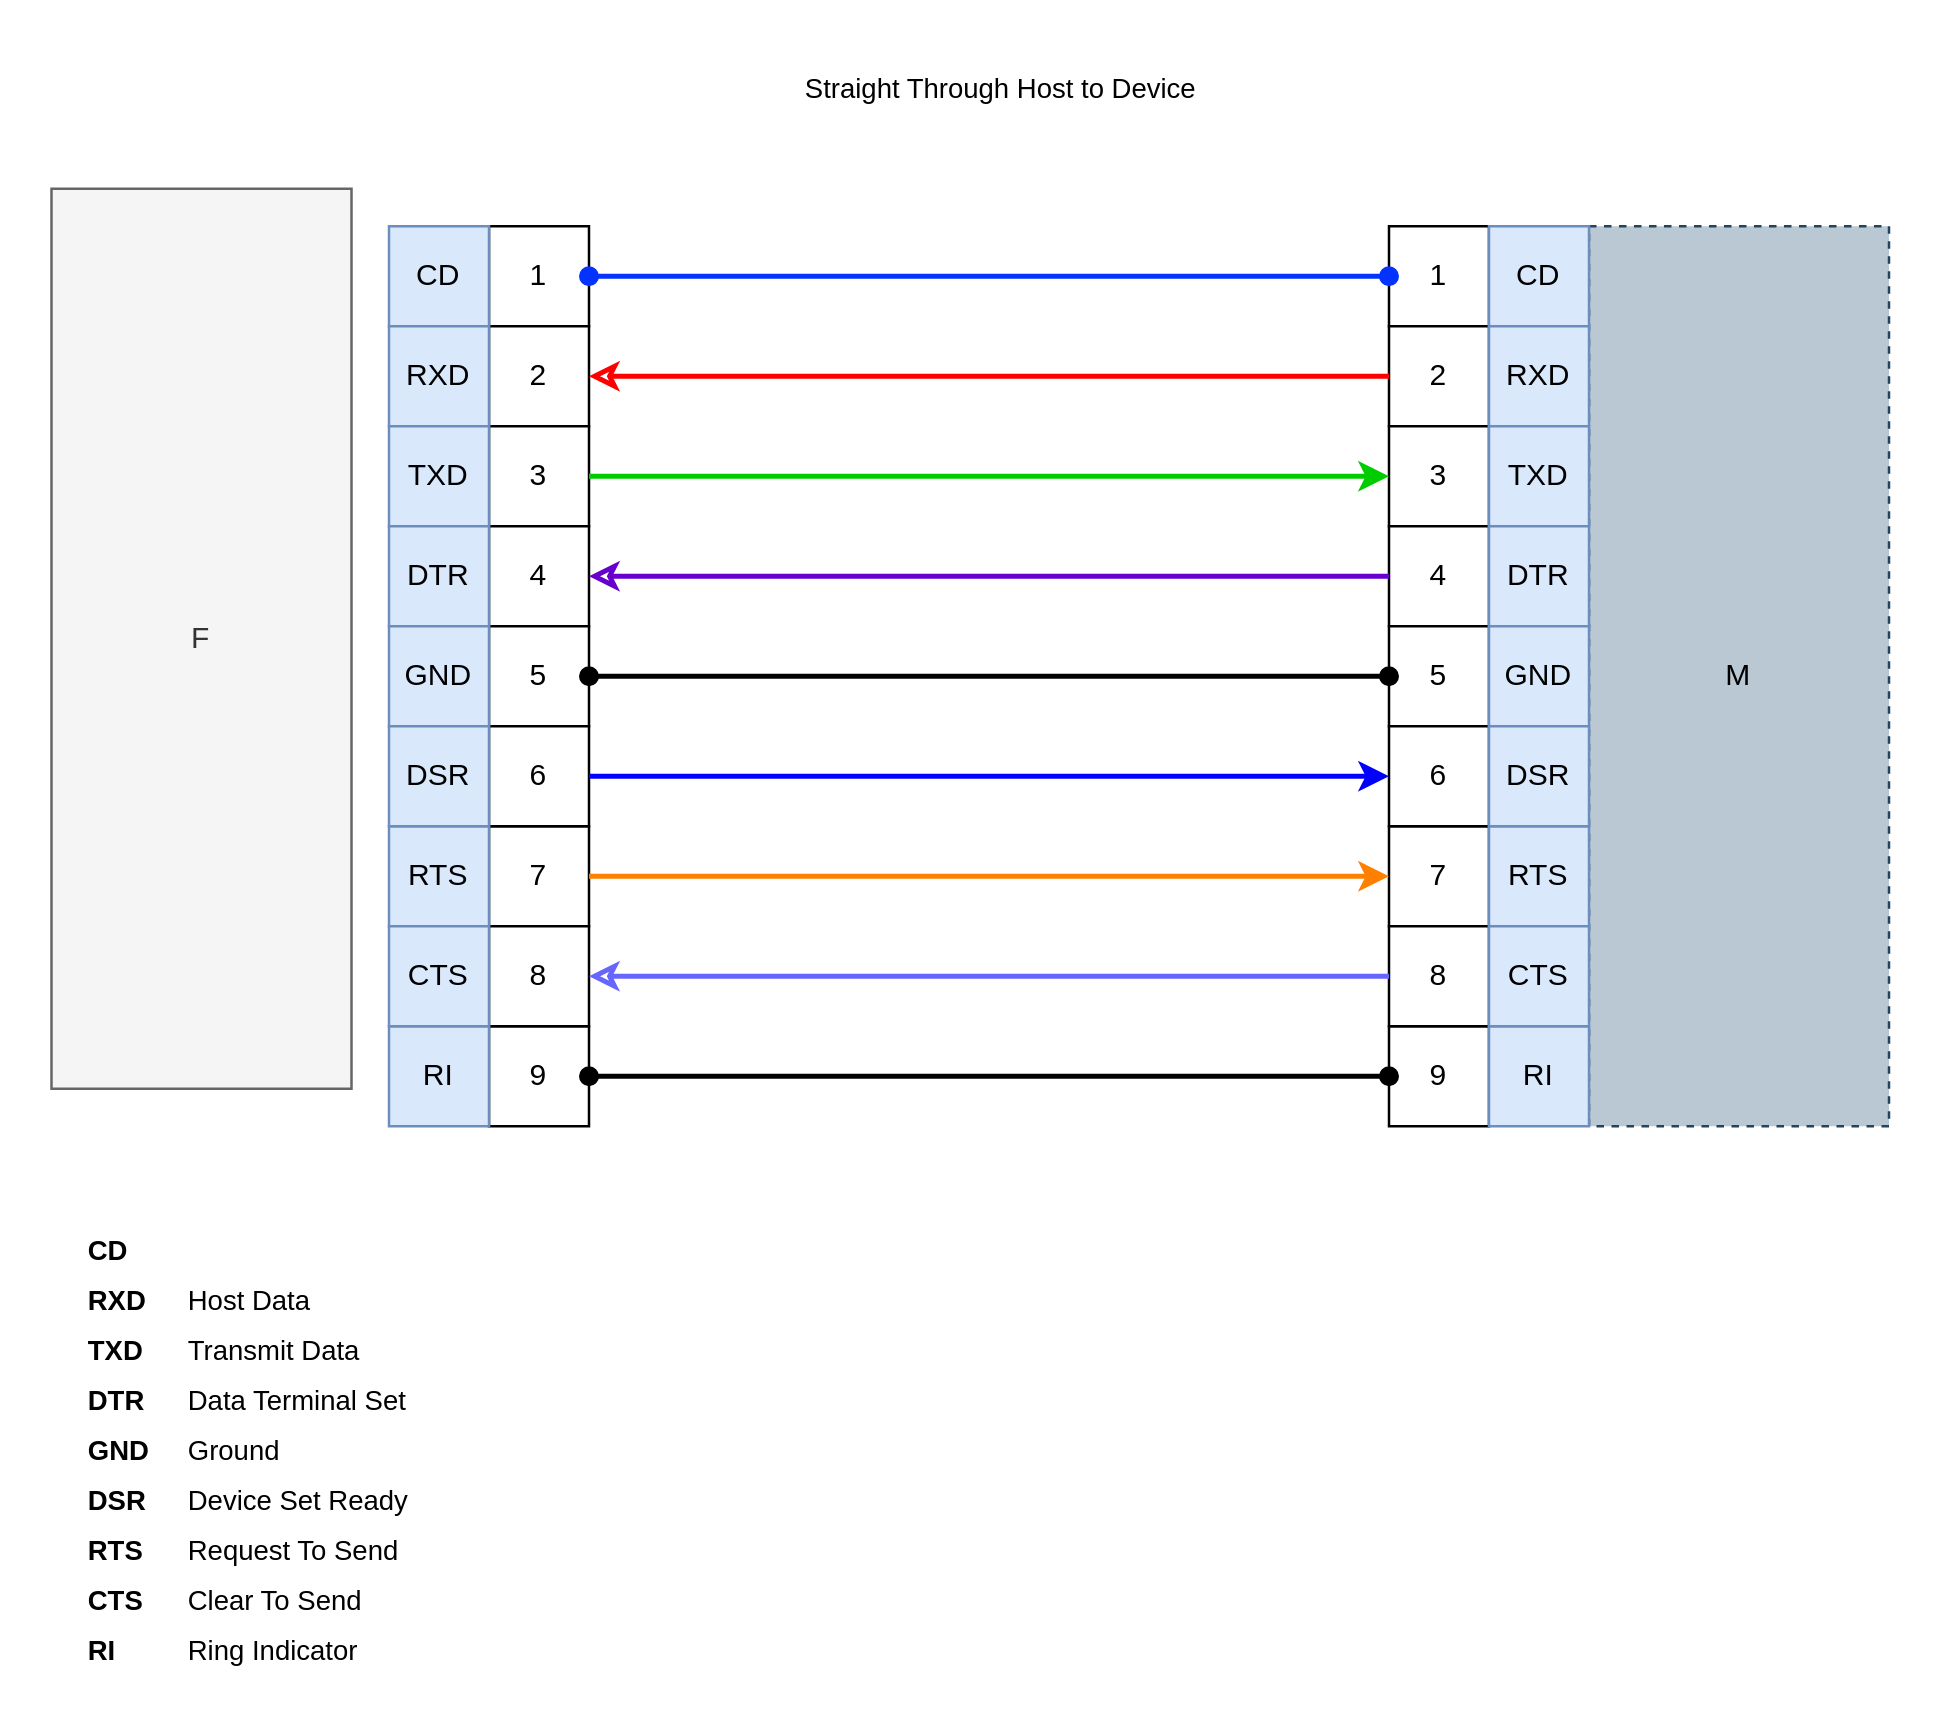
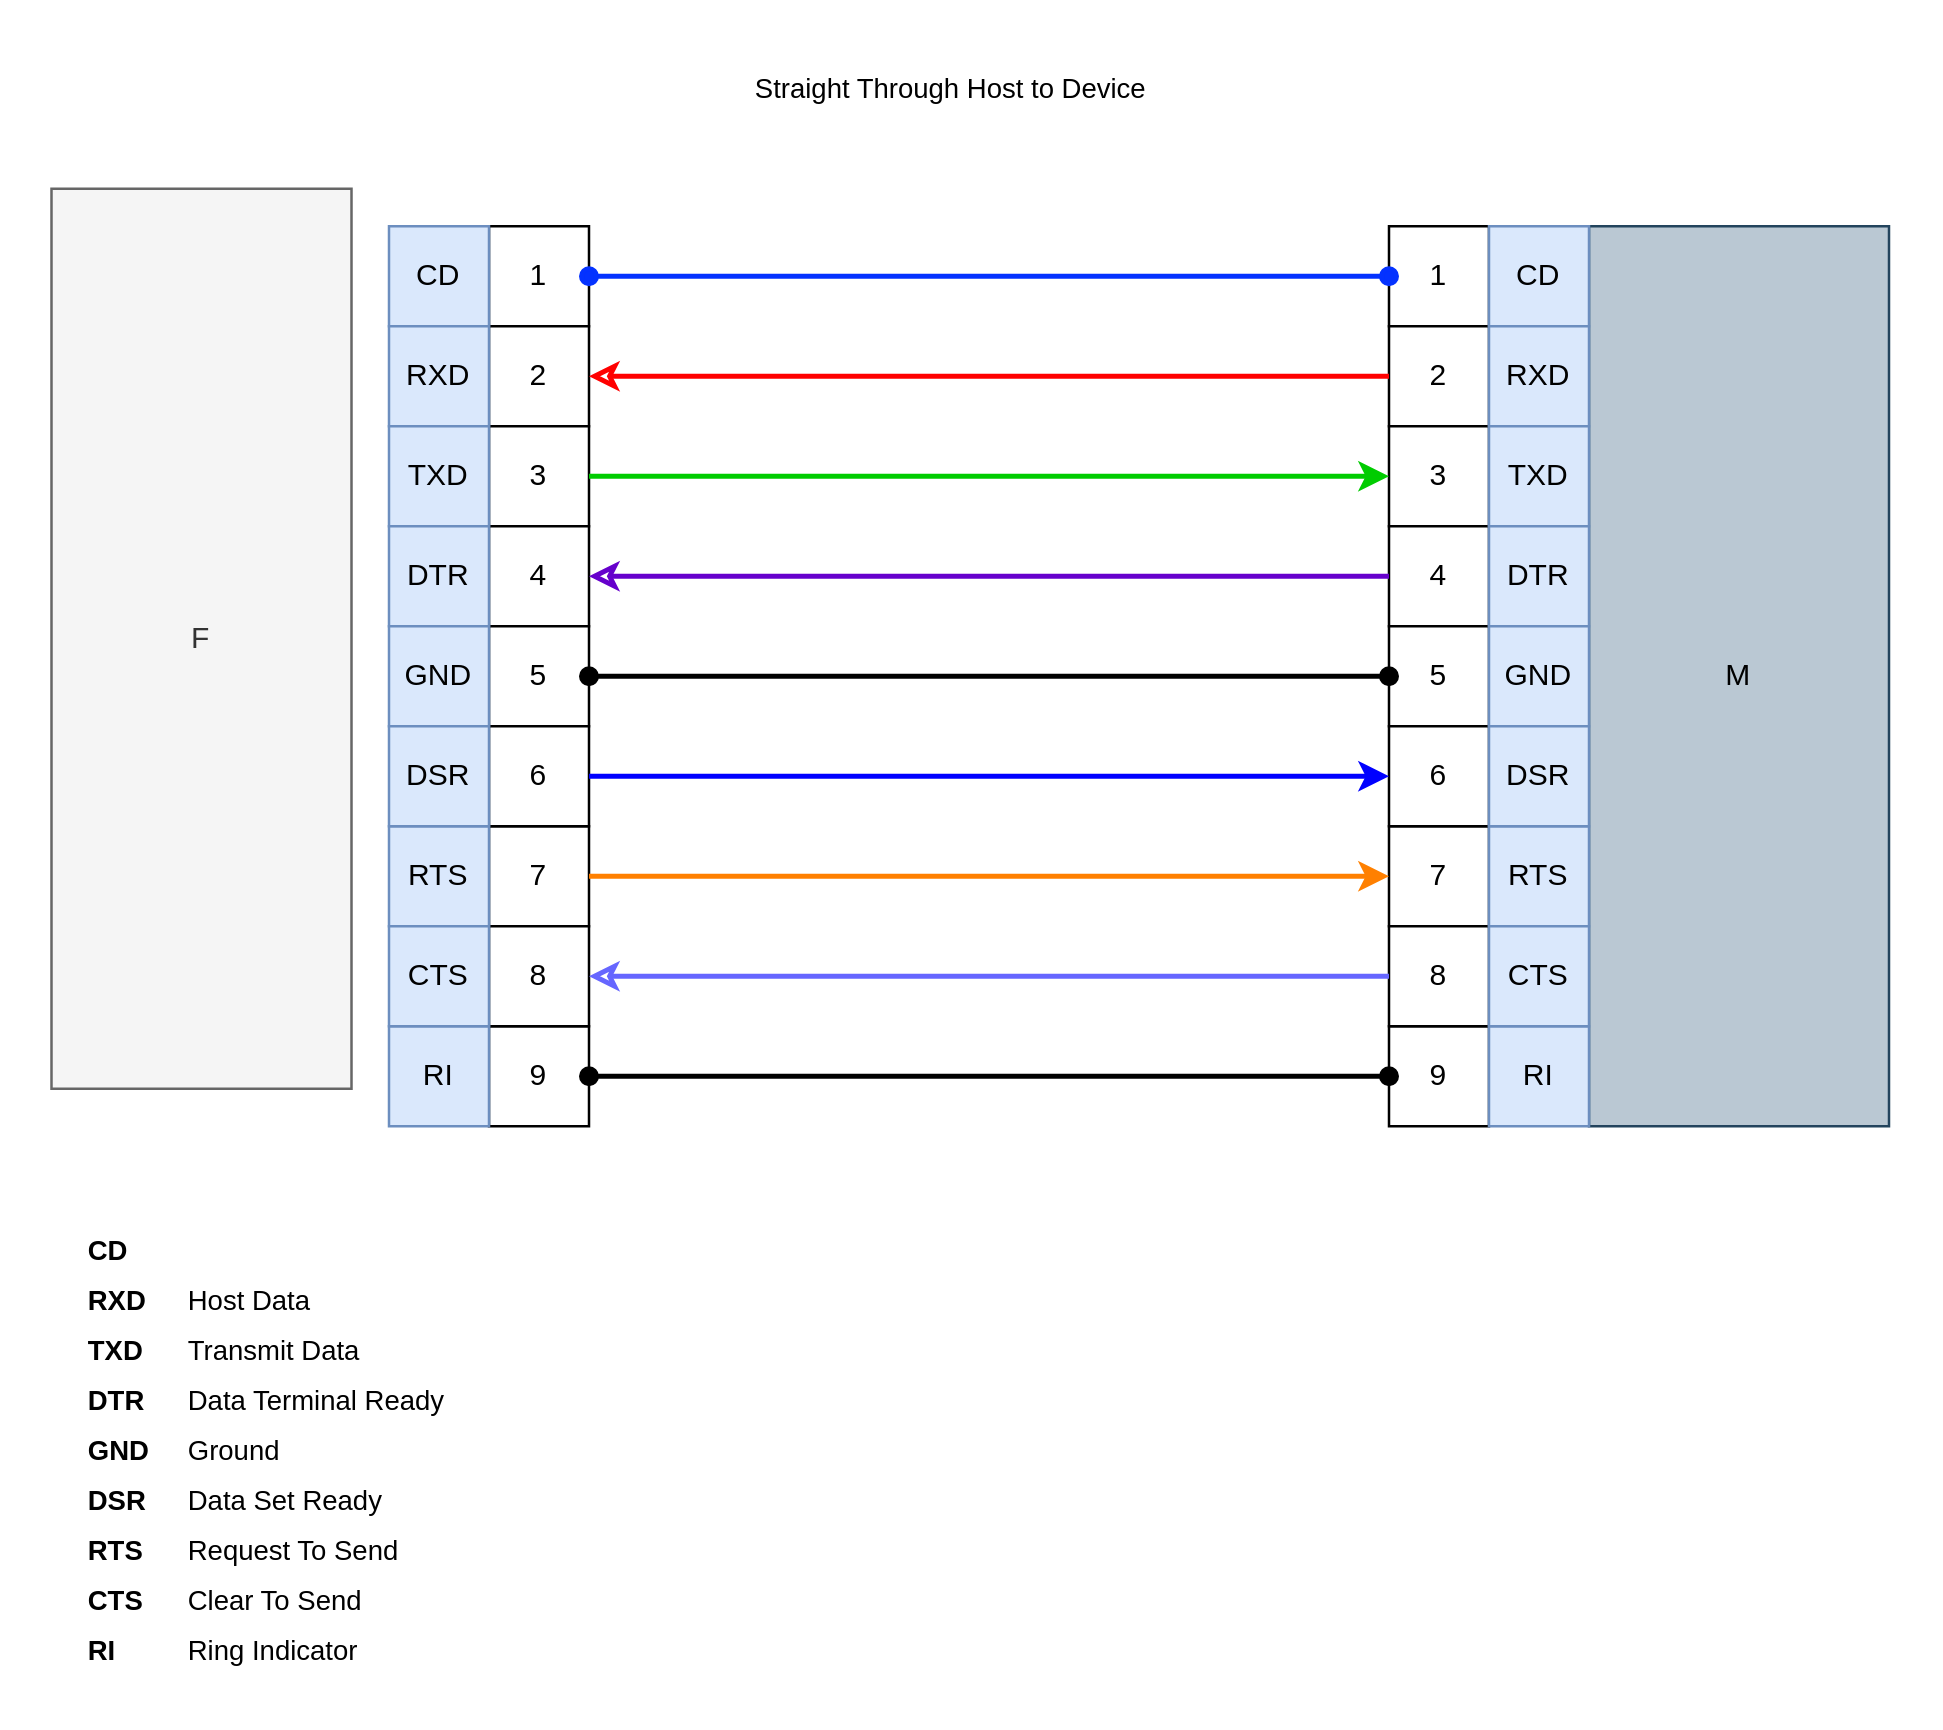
(1001, 89) -> (951, 89)
(1739, 676) -> (1739, 676)
(305, 1401) -> (321, 1401)
(301, 1501) -> (289, 1501)
